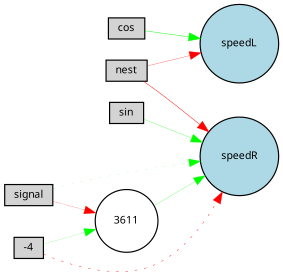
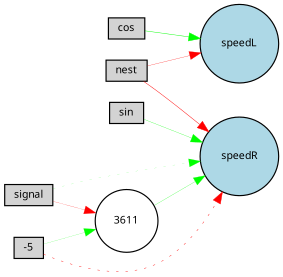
(29, 248) -> (29, 248)
